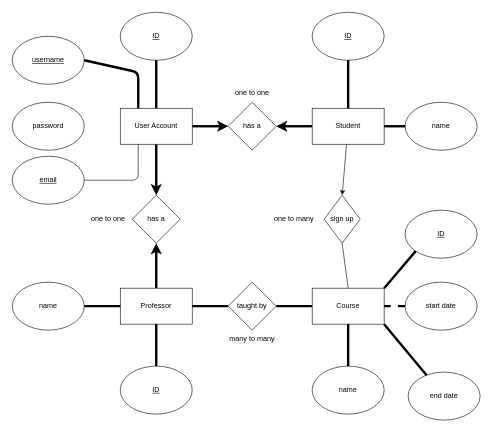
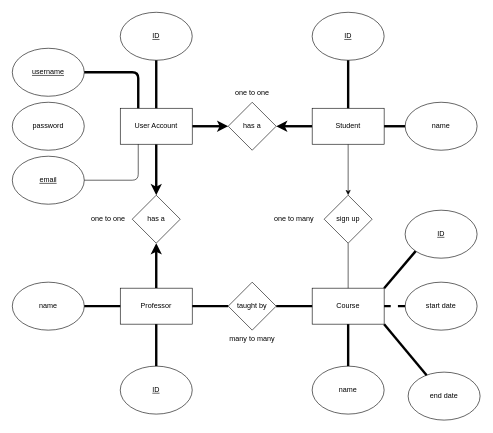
(48, 60) -> (48, 72)
(342, 219) -> (348, 219)
